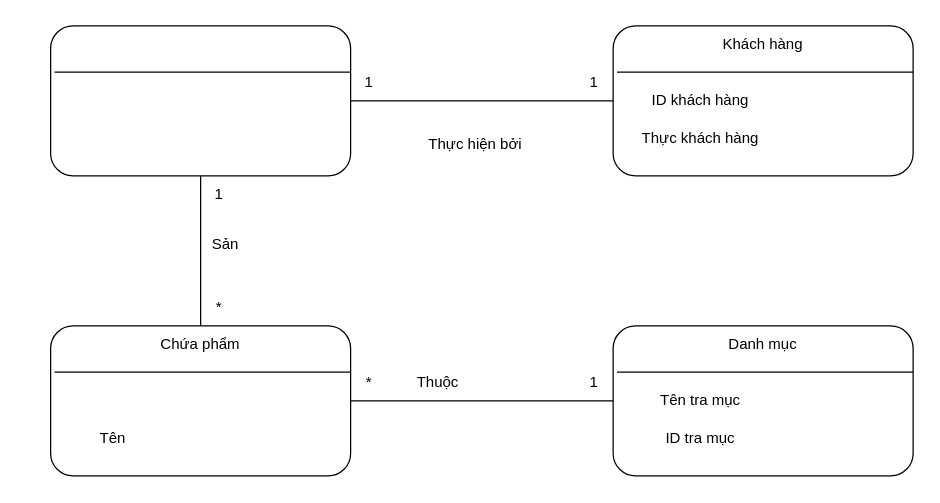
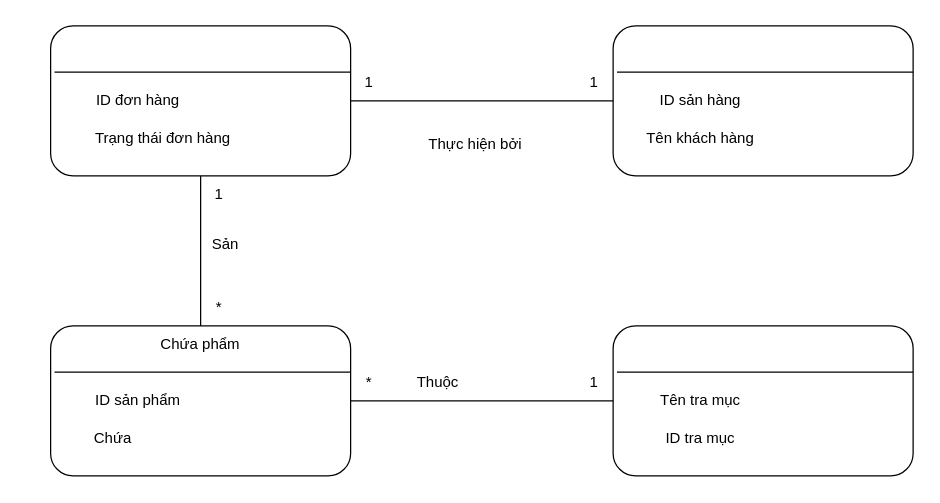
(763, 44) -> none
none -> (138, 101)
(701, 101) -> (701, 101)
none -> (163, 138)
(701, 138) -> (701, 138)
(763, 344) -> none
none -> (138, 401)
(113, 438) -> (113, 438)
